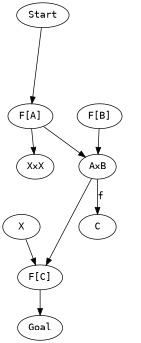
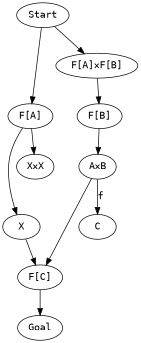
none -> (97, 66)
(62, 140) -> (9, 167)
